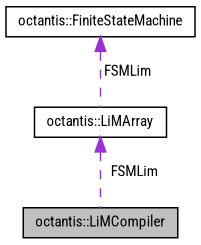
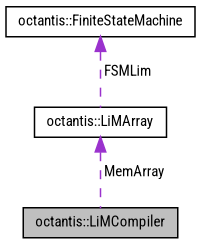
(133, 172) -> (133, 172)
